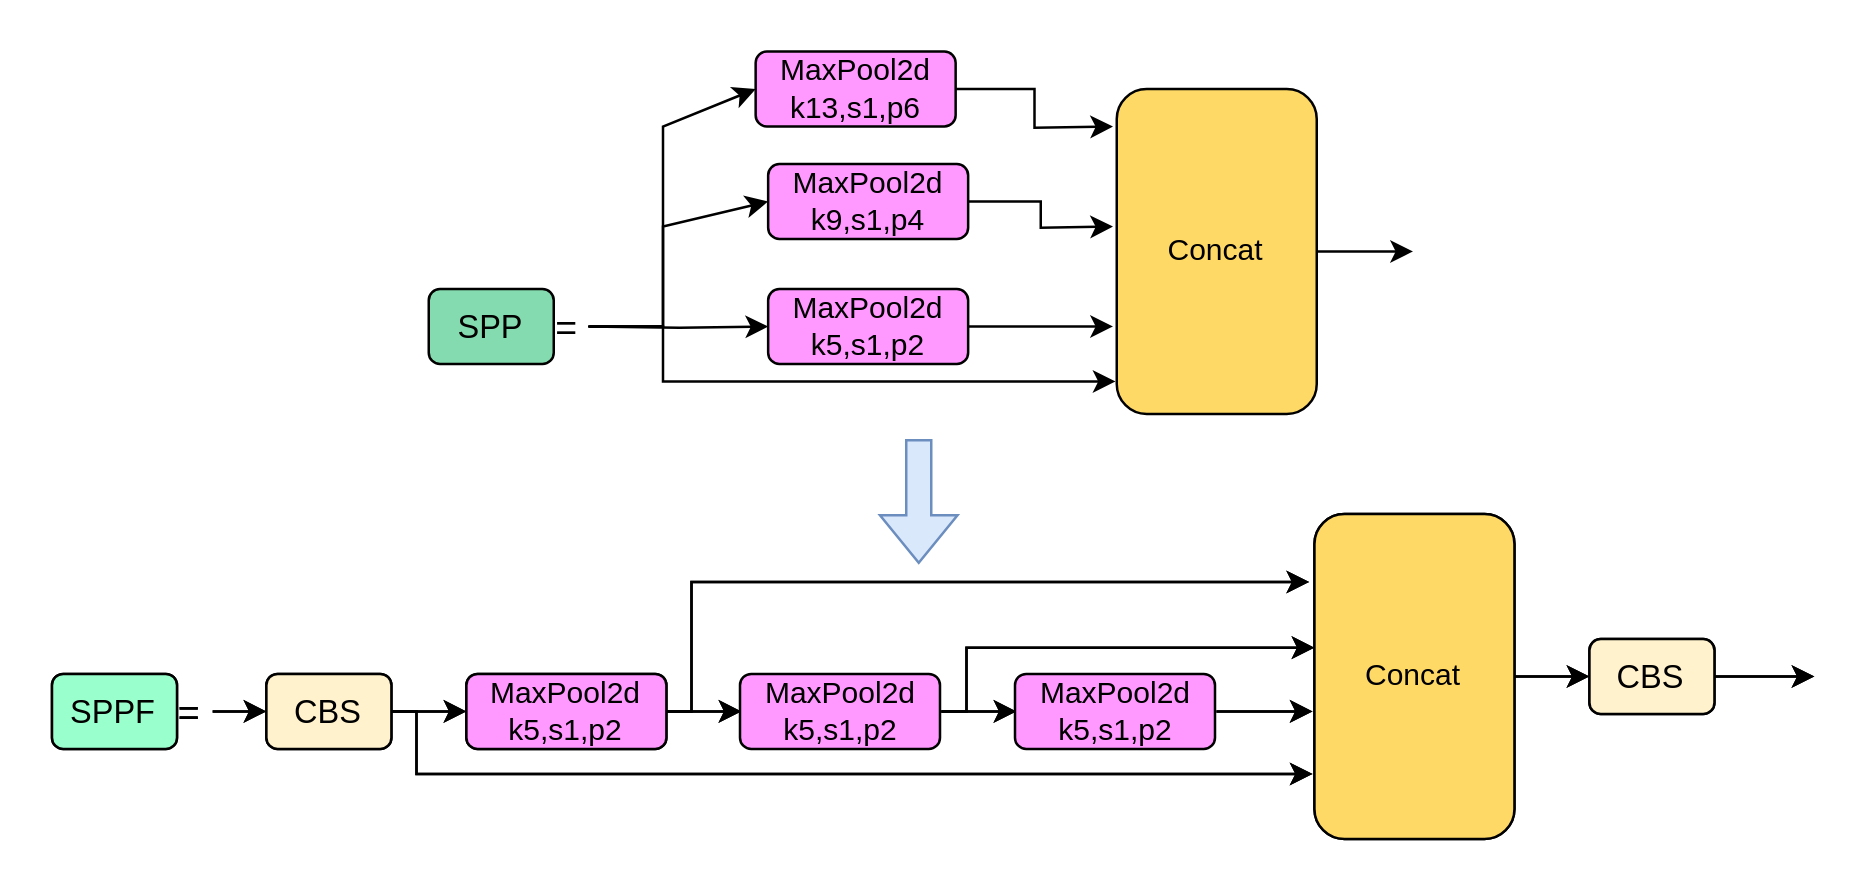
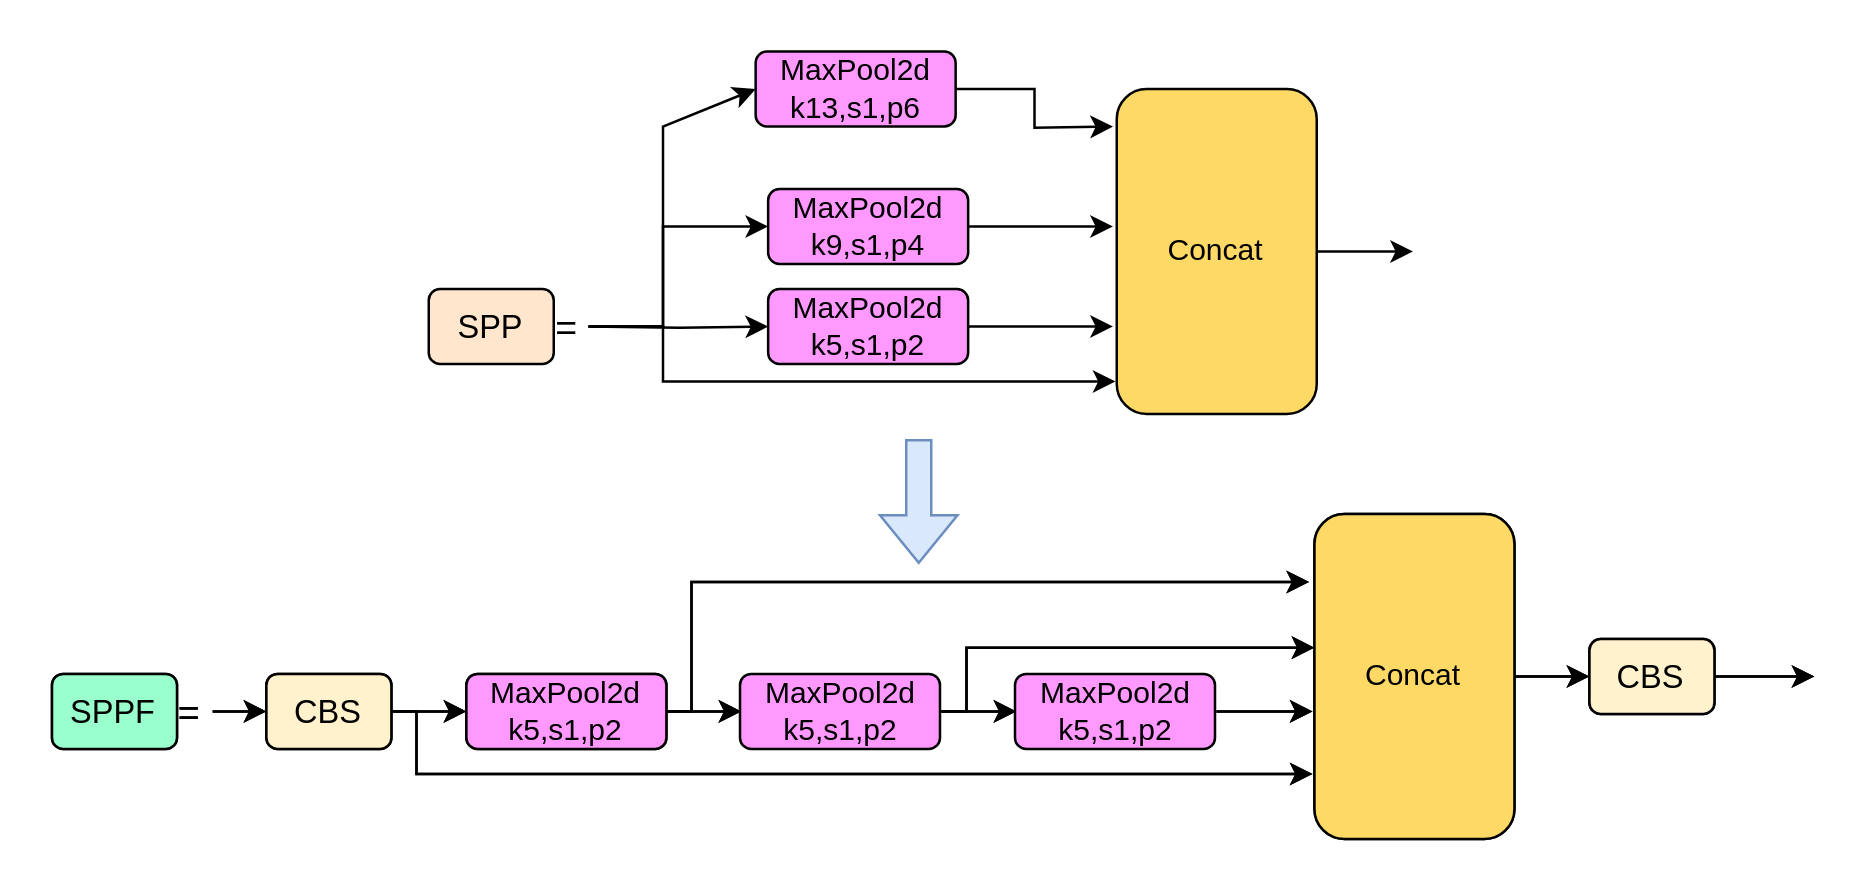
(868, 201) -> (868, 226)
(491, 326) -> (491, 326)
